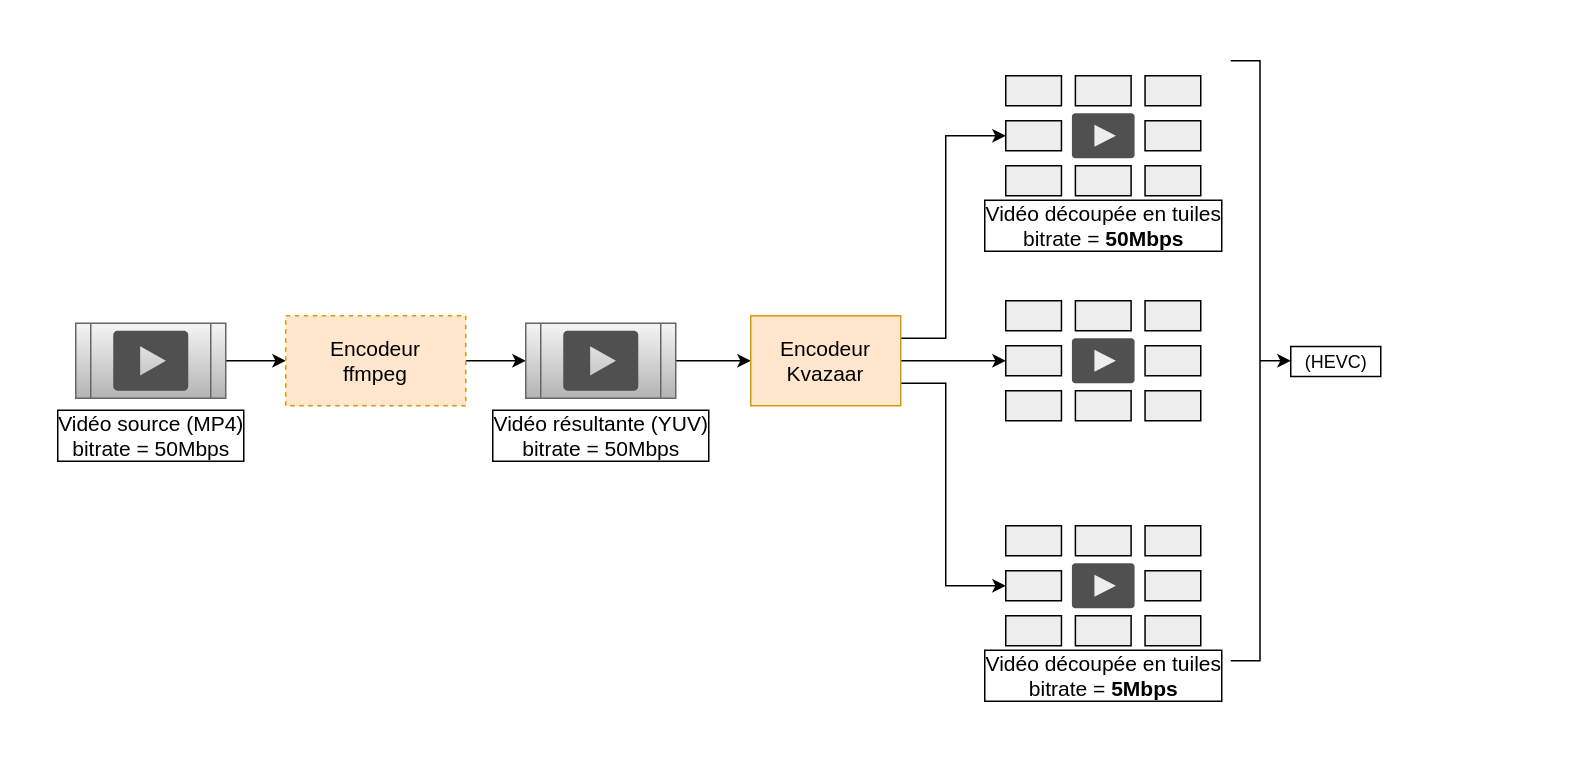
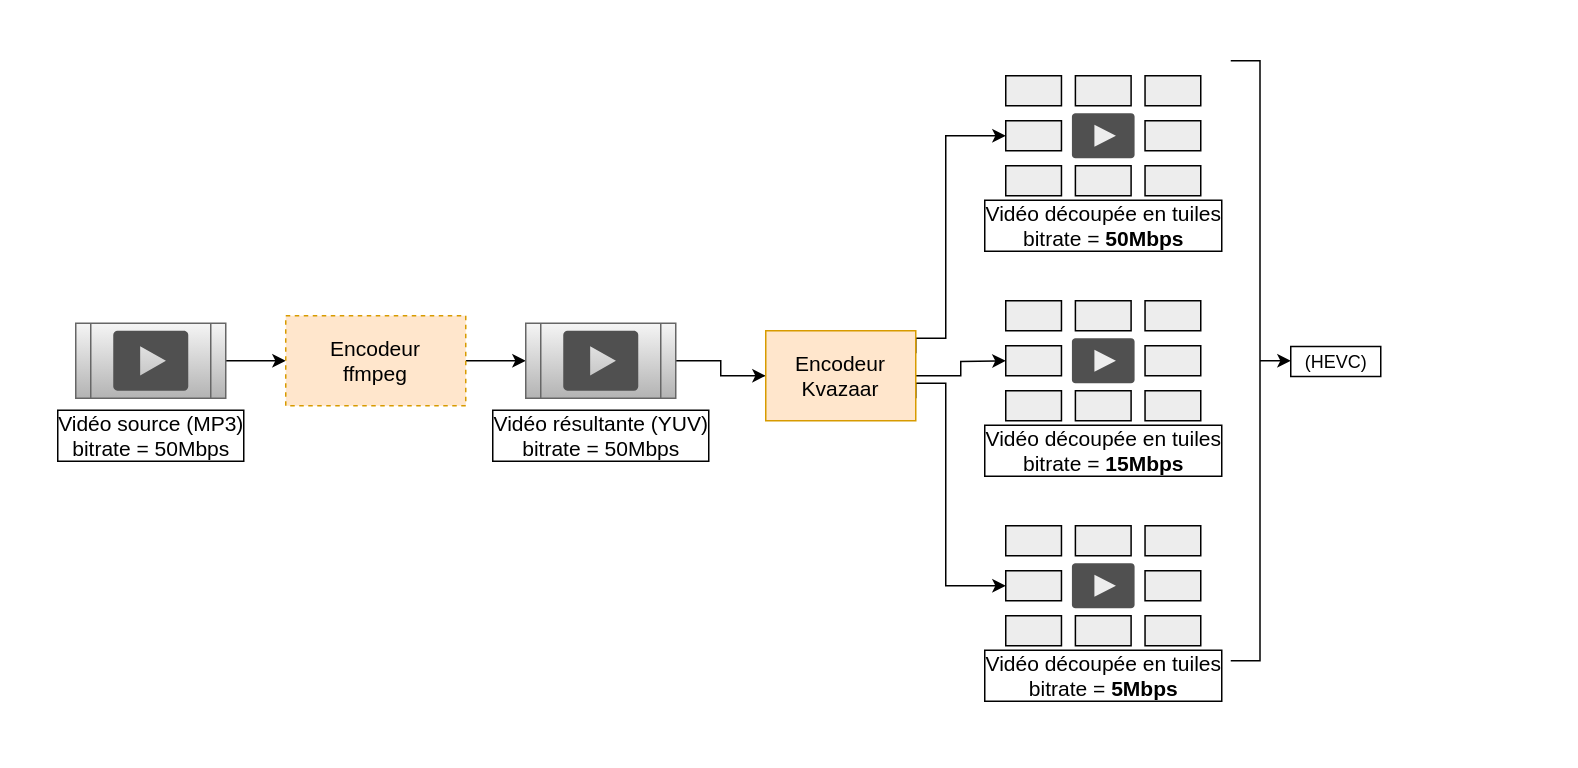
(826, 361) -> (841, 376)
(152, 436) -> (152, 436)
none -> (1103, 451)
